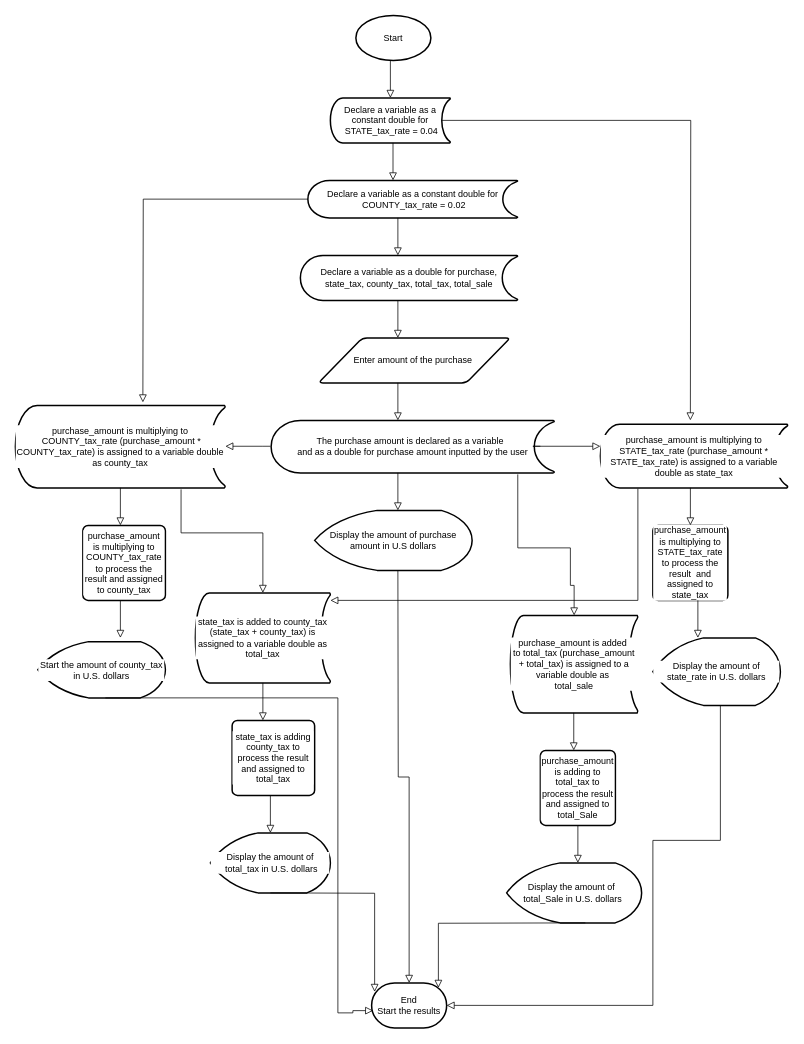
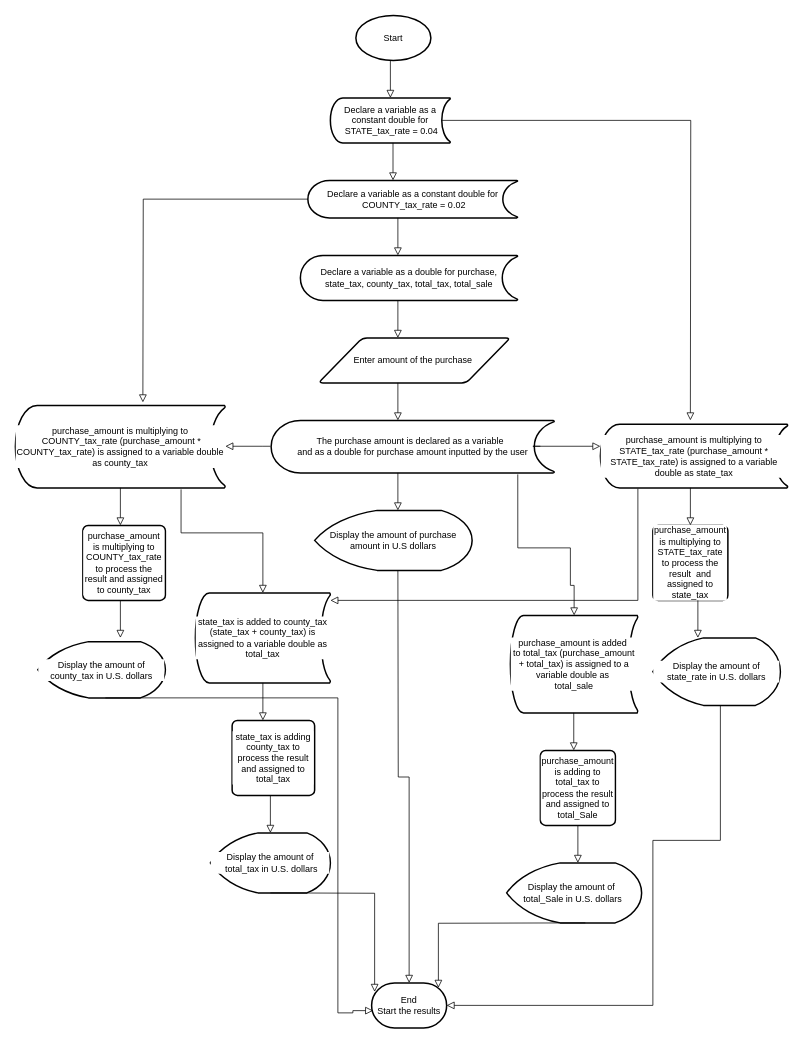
(102, 670) -> (102, 670)
